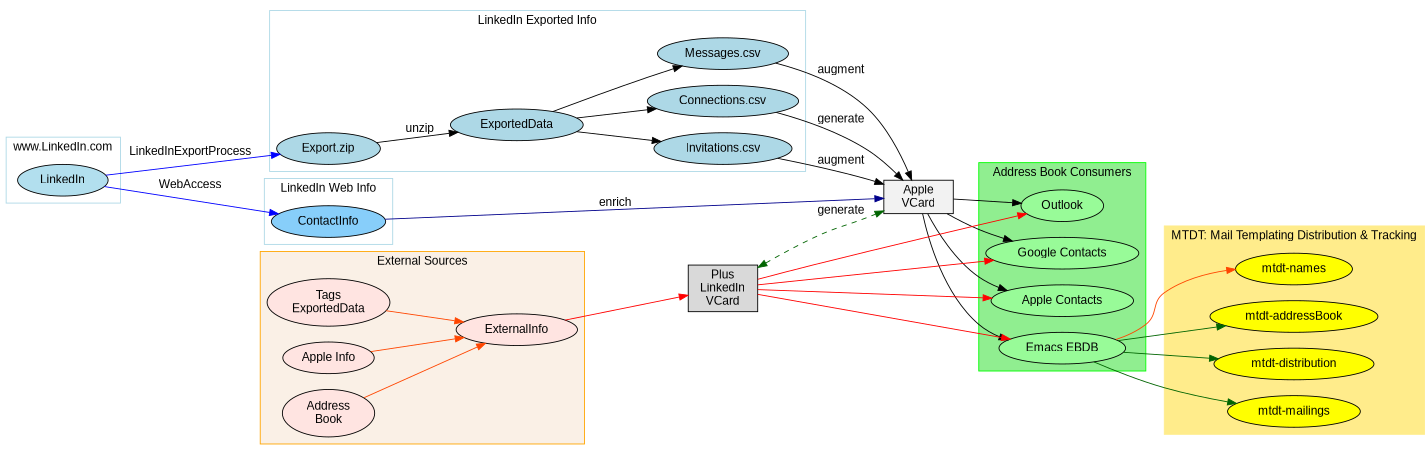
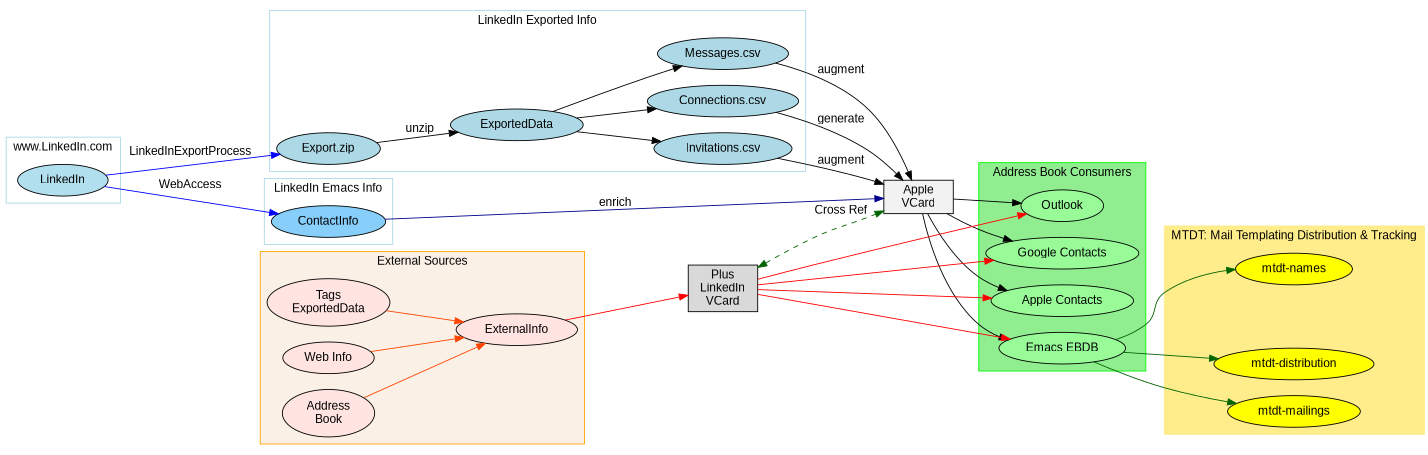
(329, 189) -> (329, 189)
(841, 211) -> (841, 211)
(1158, 299) -> (1158, 299)
(1294, 316) -> none
(329, 358) -> (329, 358)
